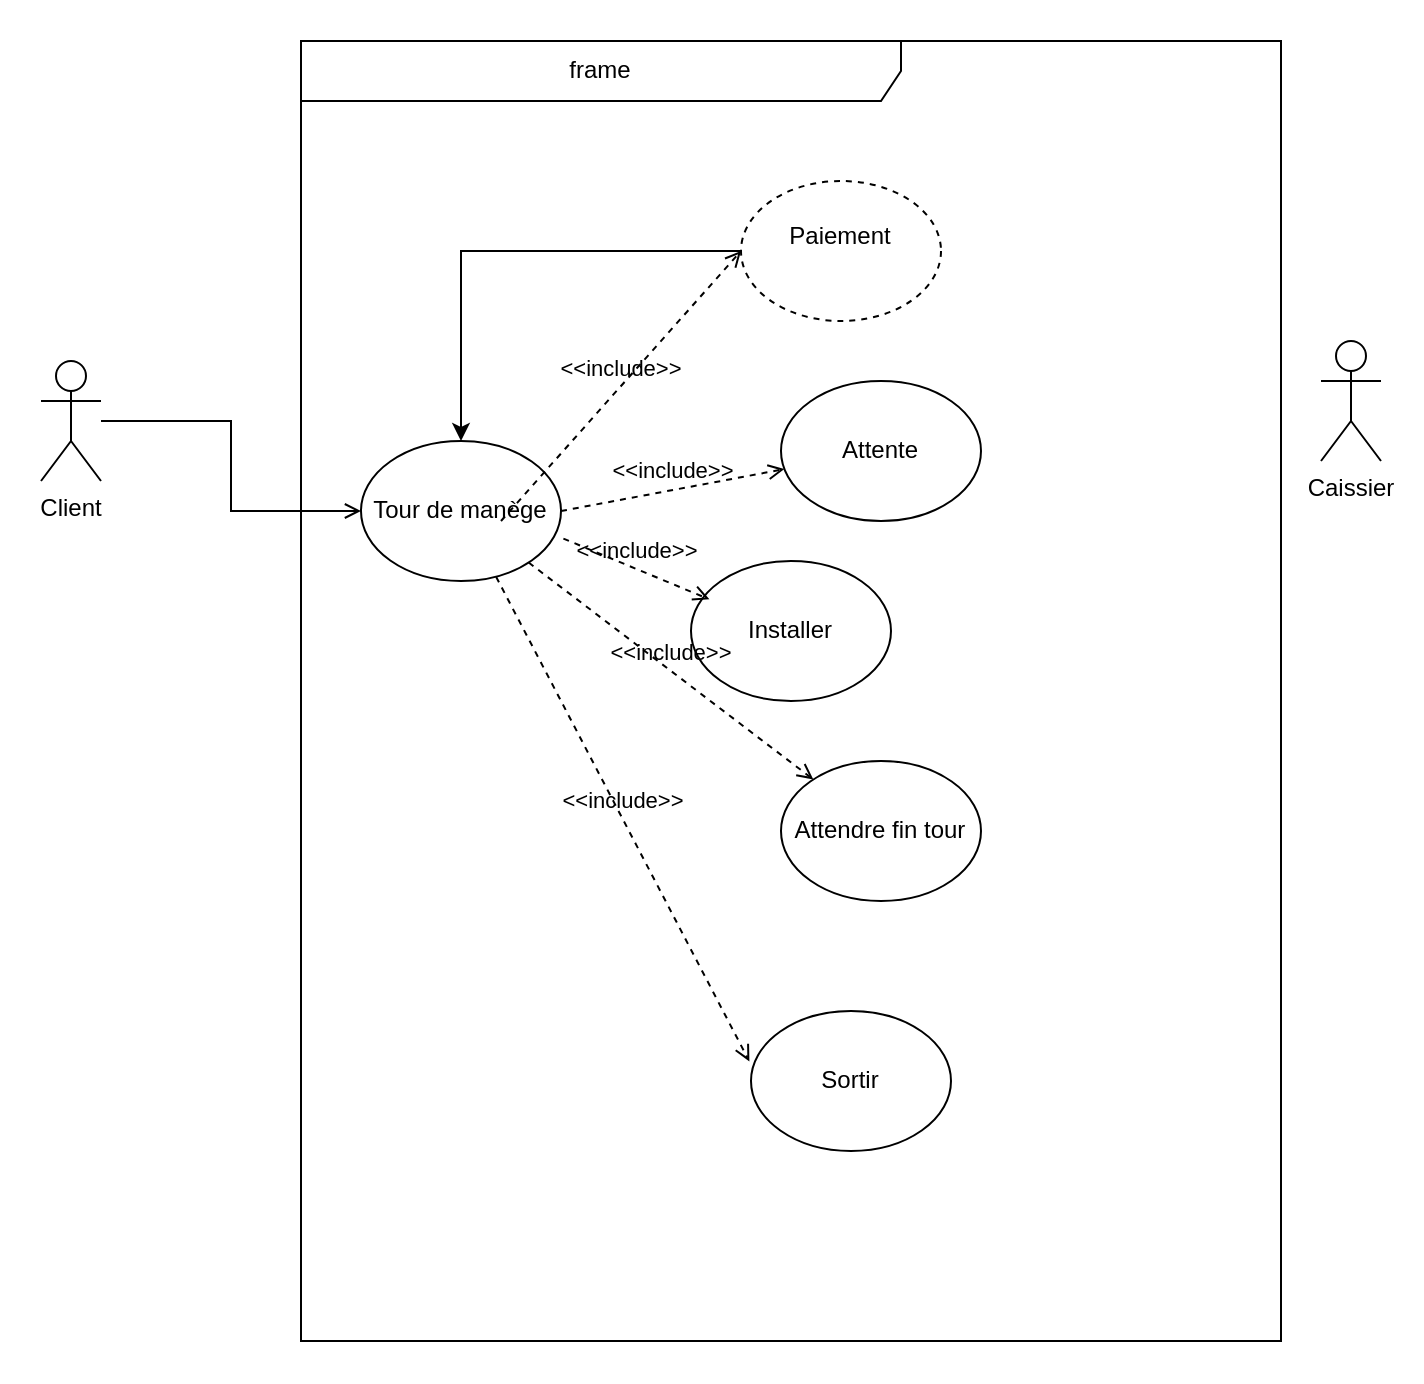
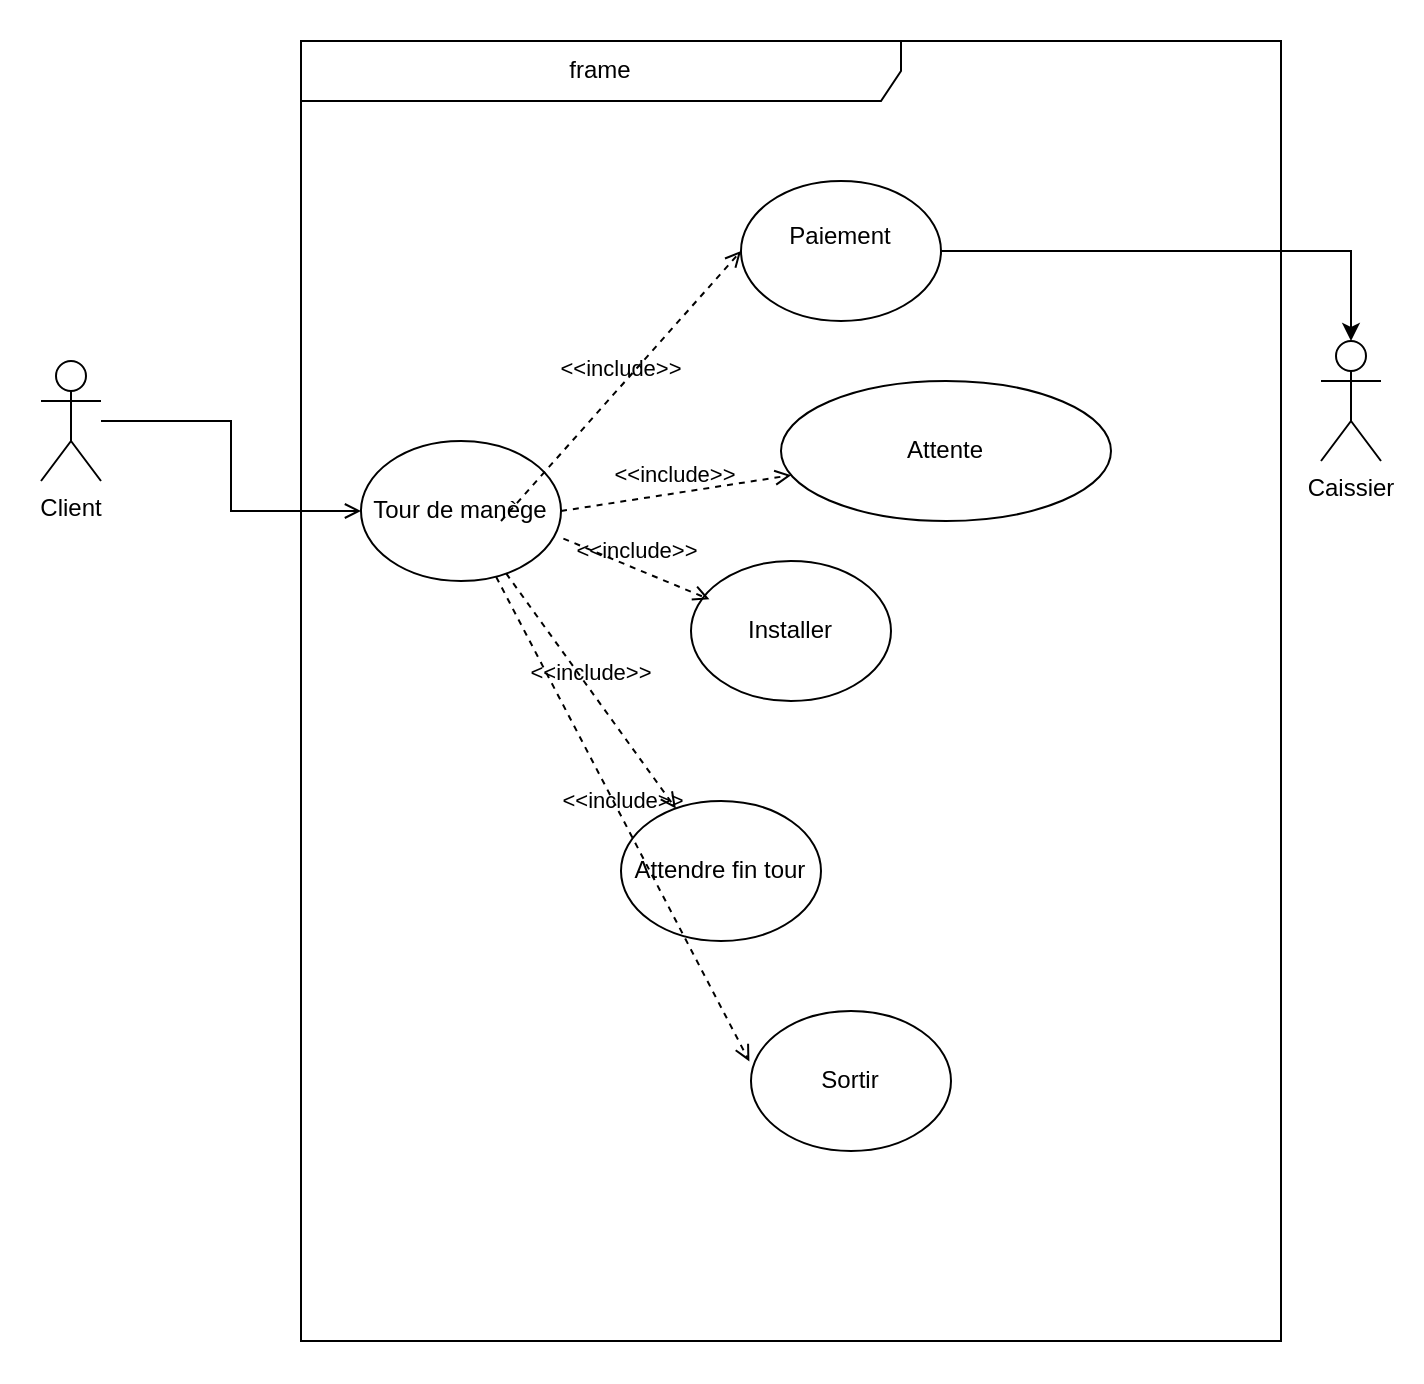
(513, 251) -> (1184, 251)
(841, 251) -> (841, 251)
(881, 451) -> (946, 451)
(881, 831) -> (721, 871)
